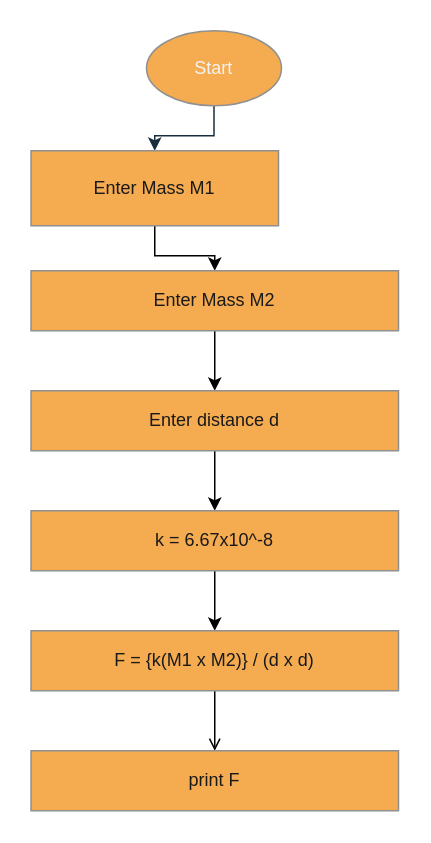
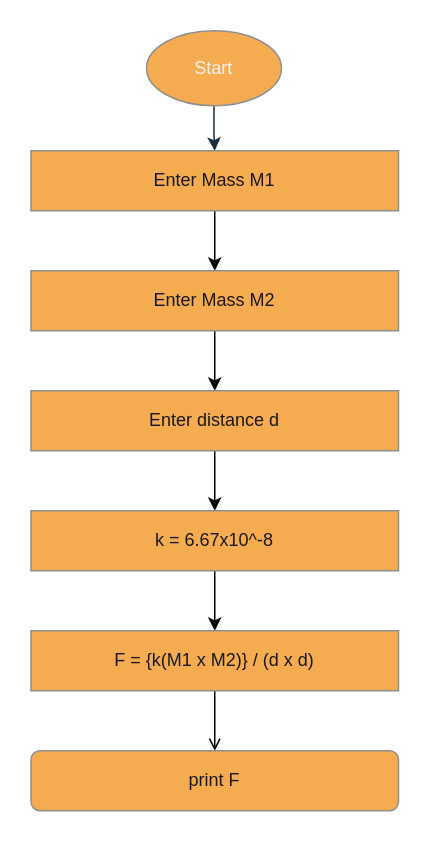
(155, 188) -> (215, 181)
(215, 781) -> (215, 781)
